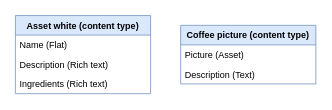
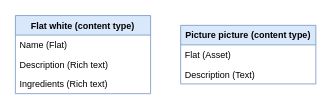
(83, 26) -> (83, 26)
(248, 35) -> (248, 35)
(220, 55) -> (212, 55)
